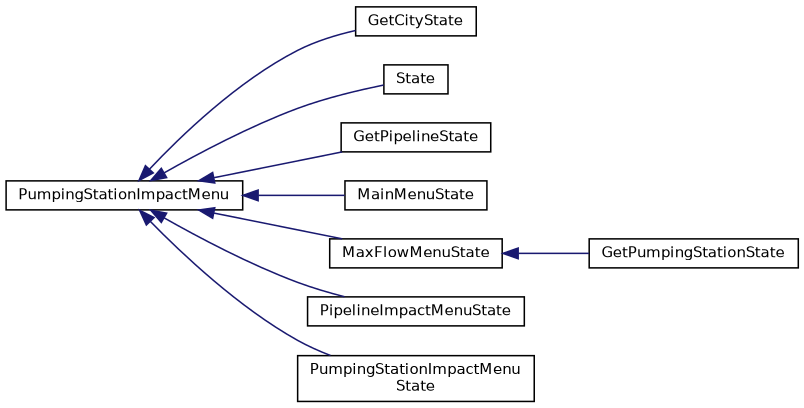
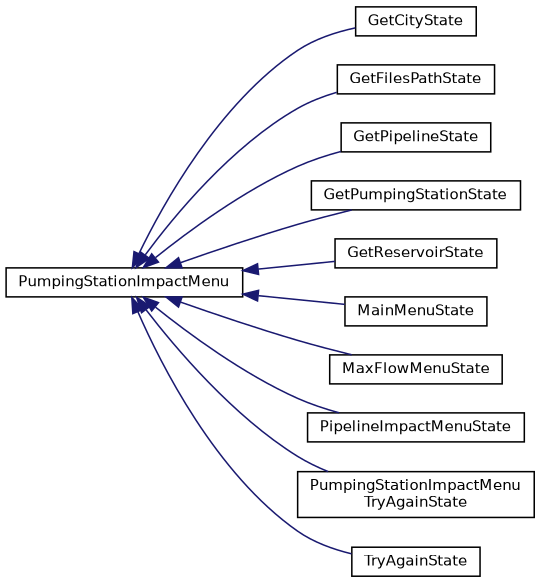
(416, 79) -> (416, 79)
none -> (416, 253)
(554, 253) -> (265, 234)
(416, 379) -> (416, 495)
none -> (416, 562)
